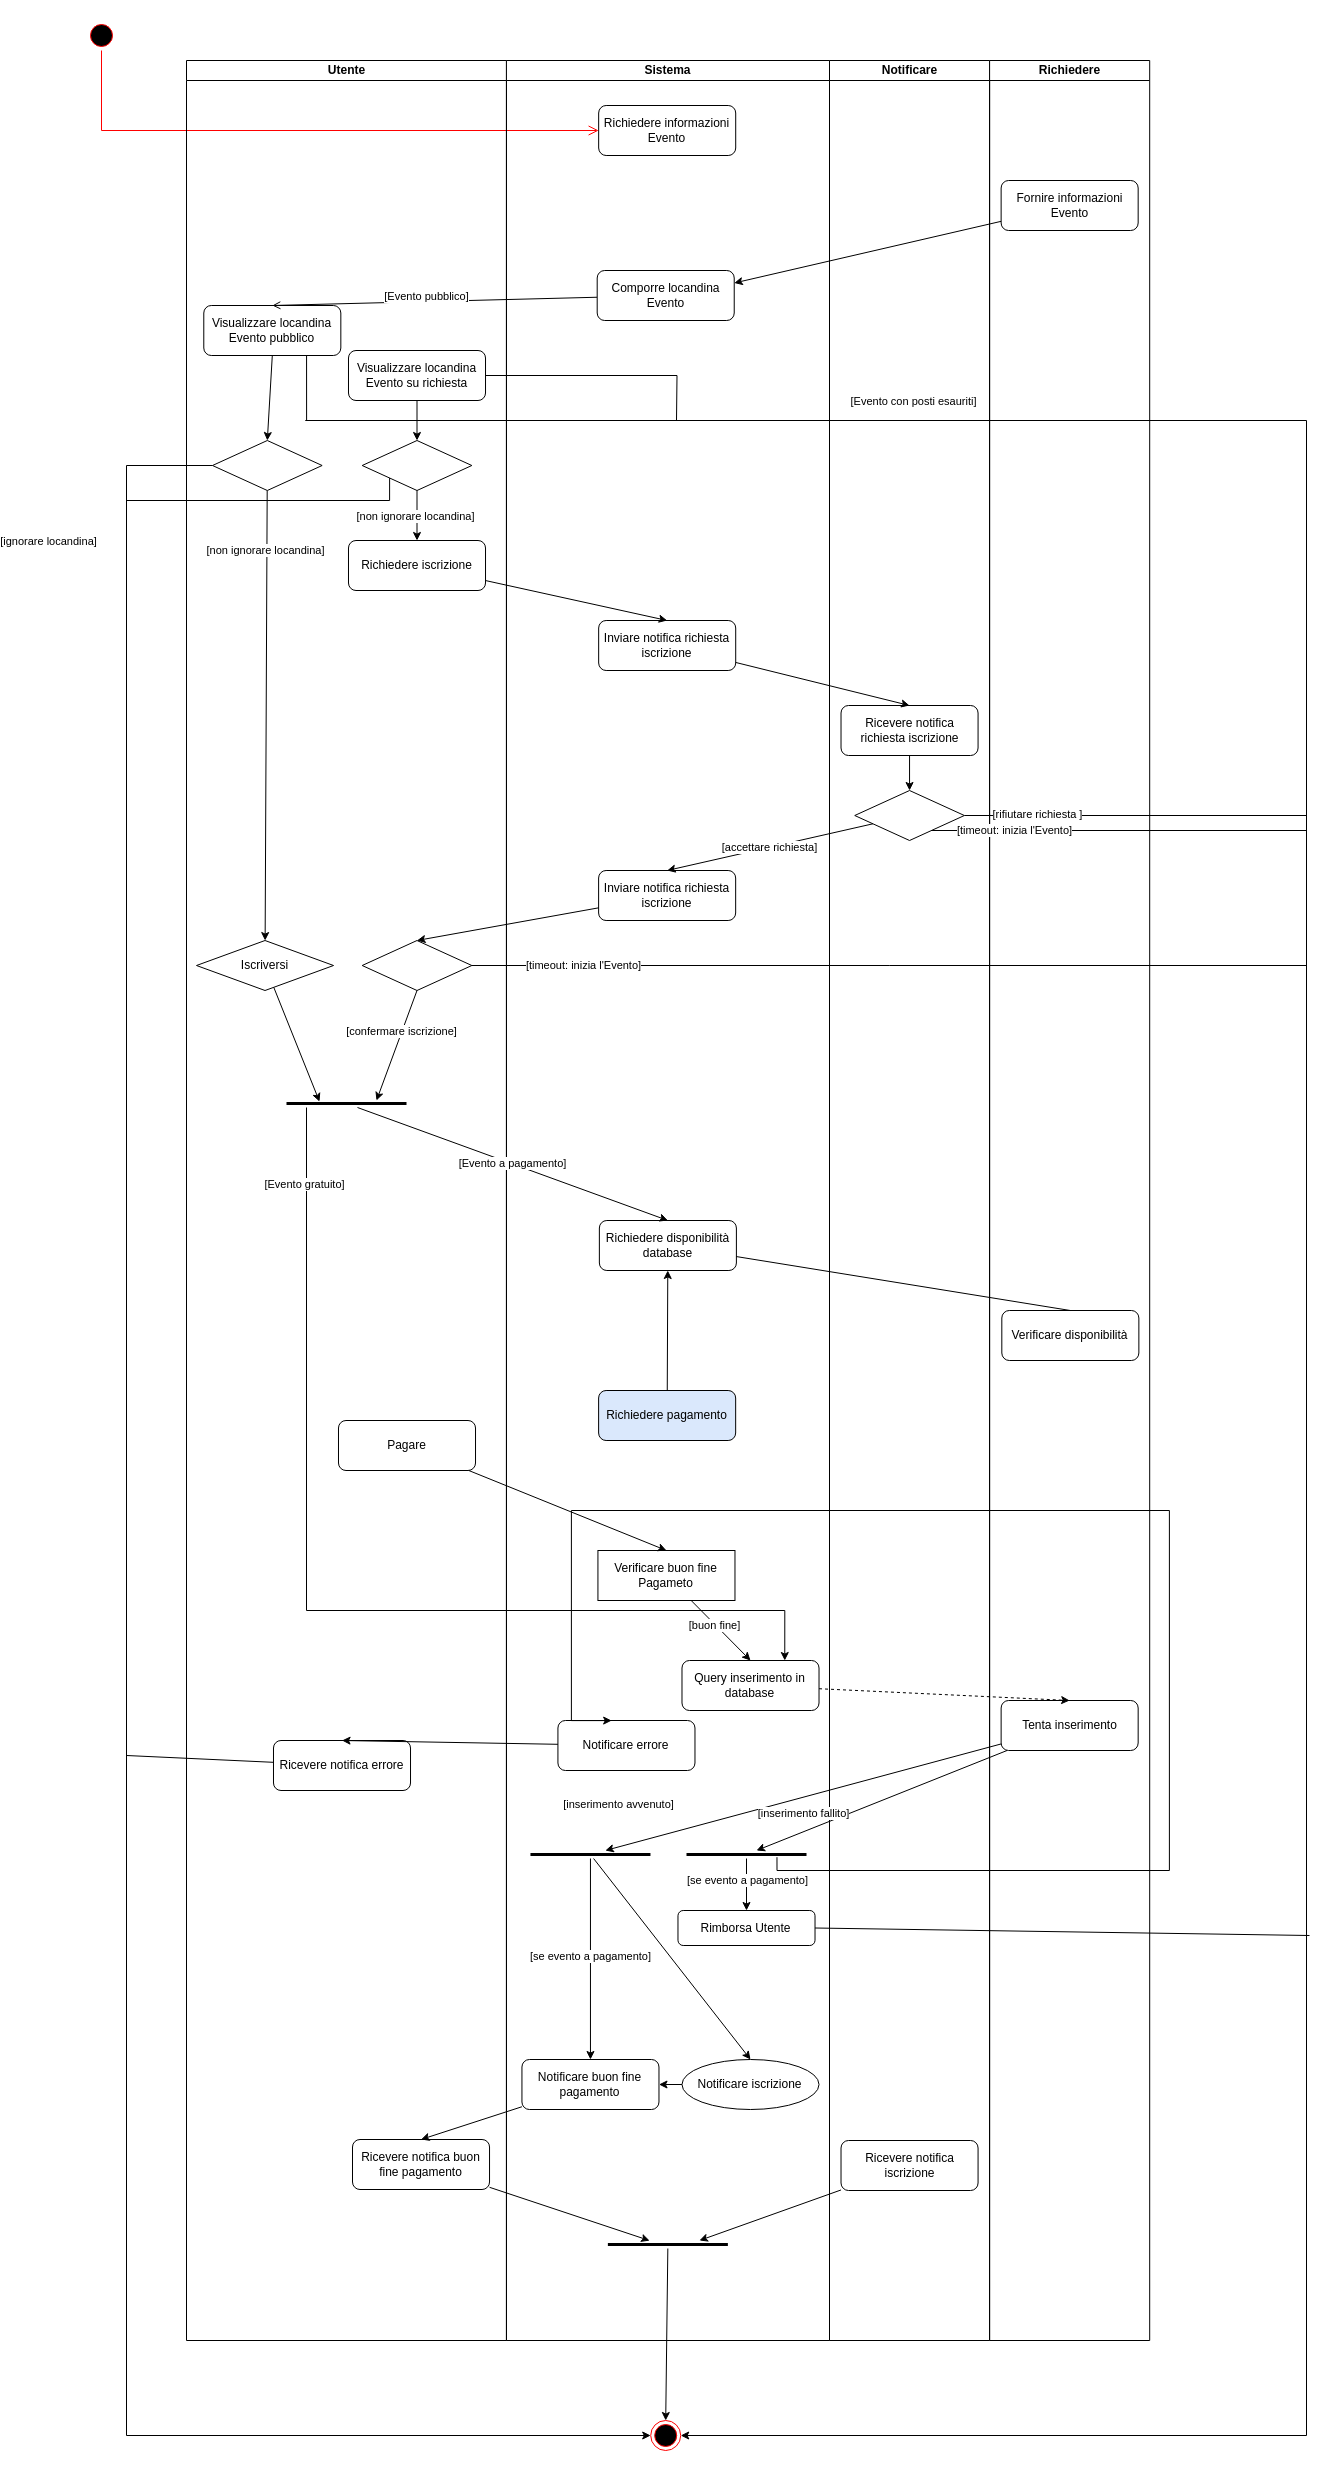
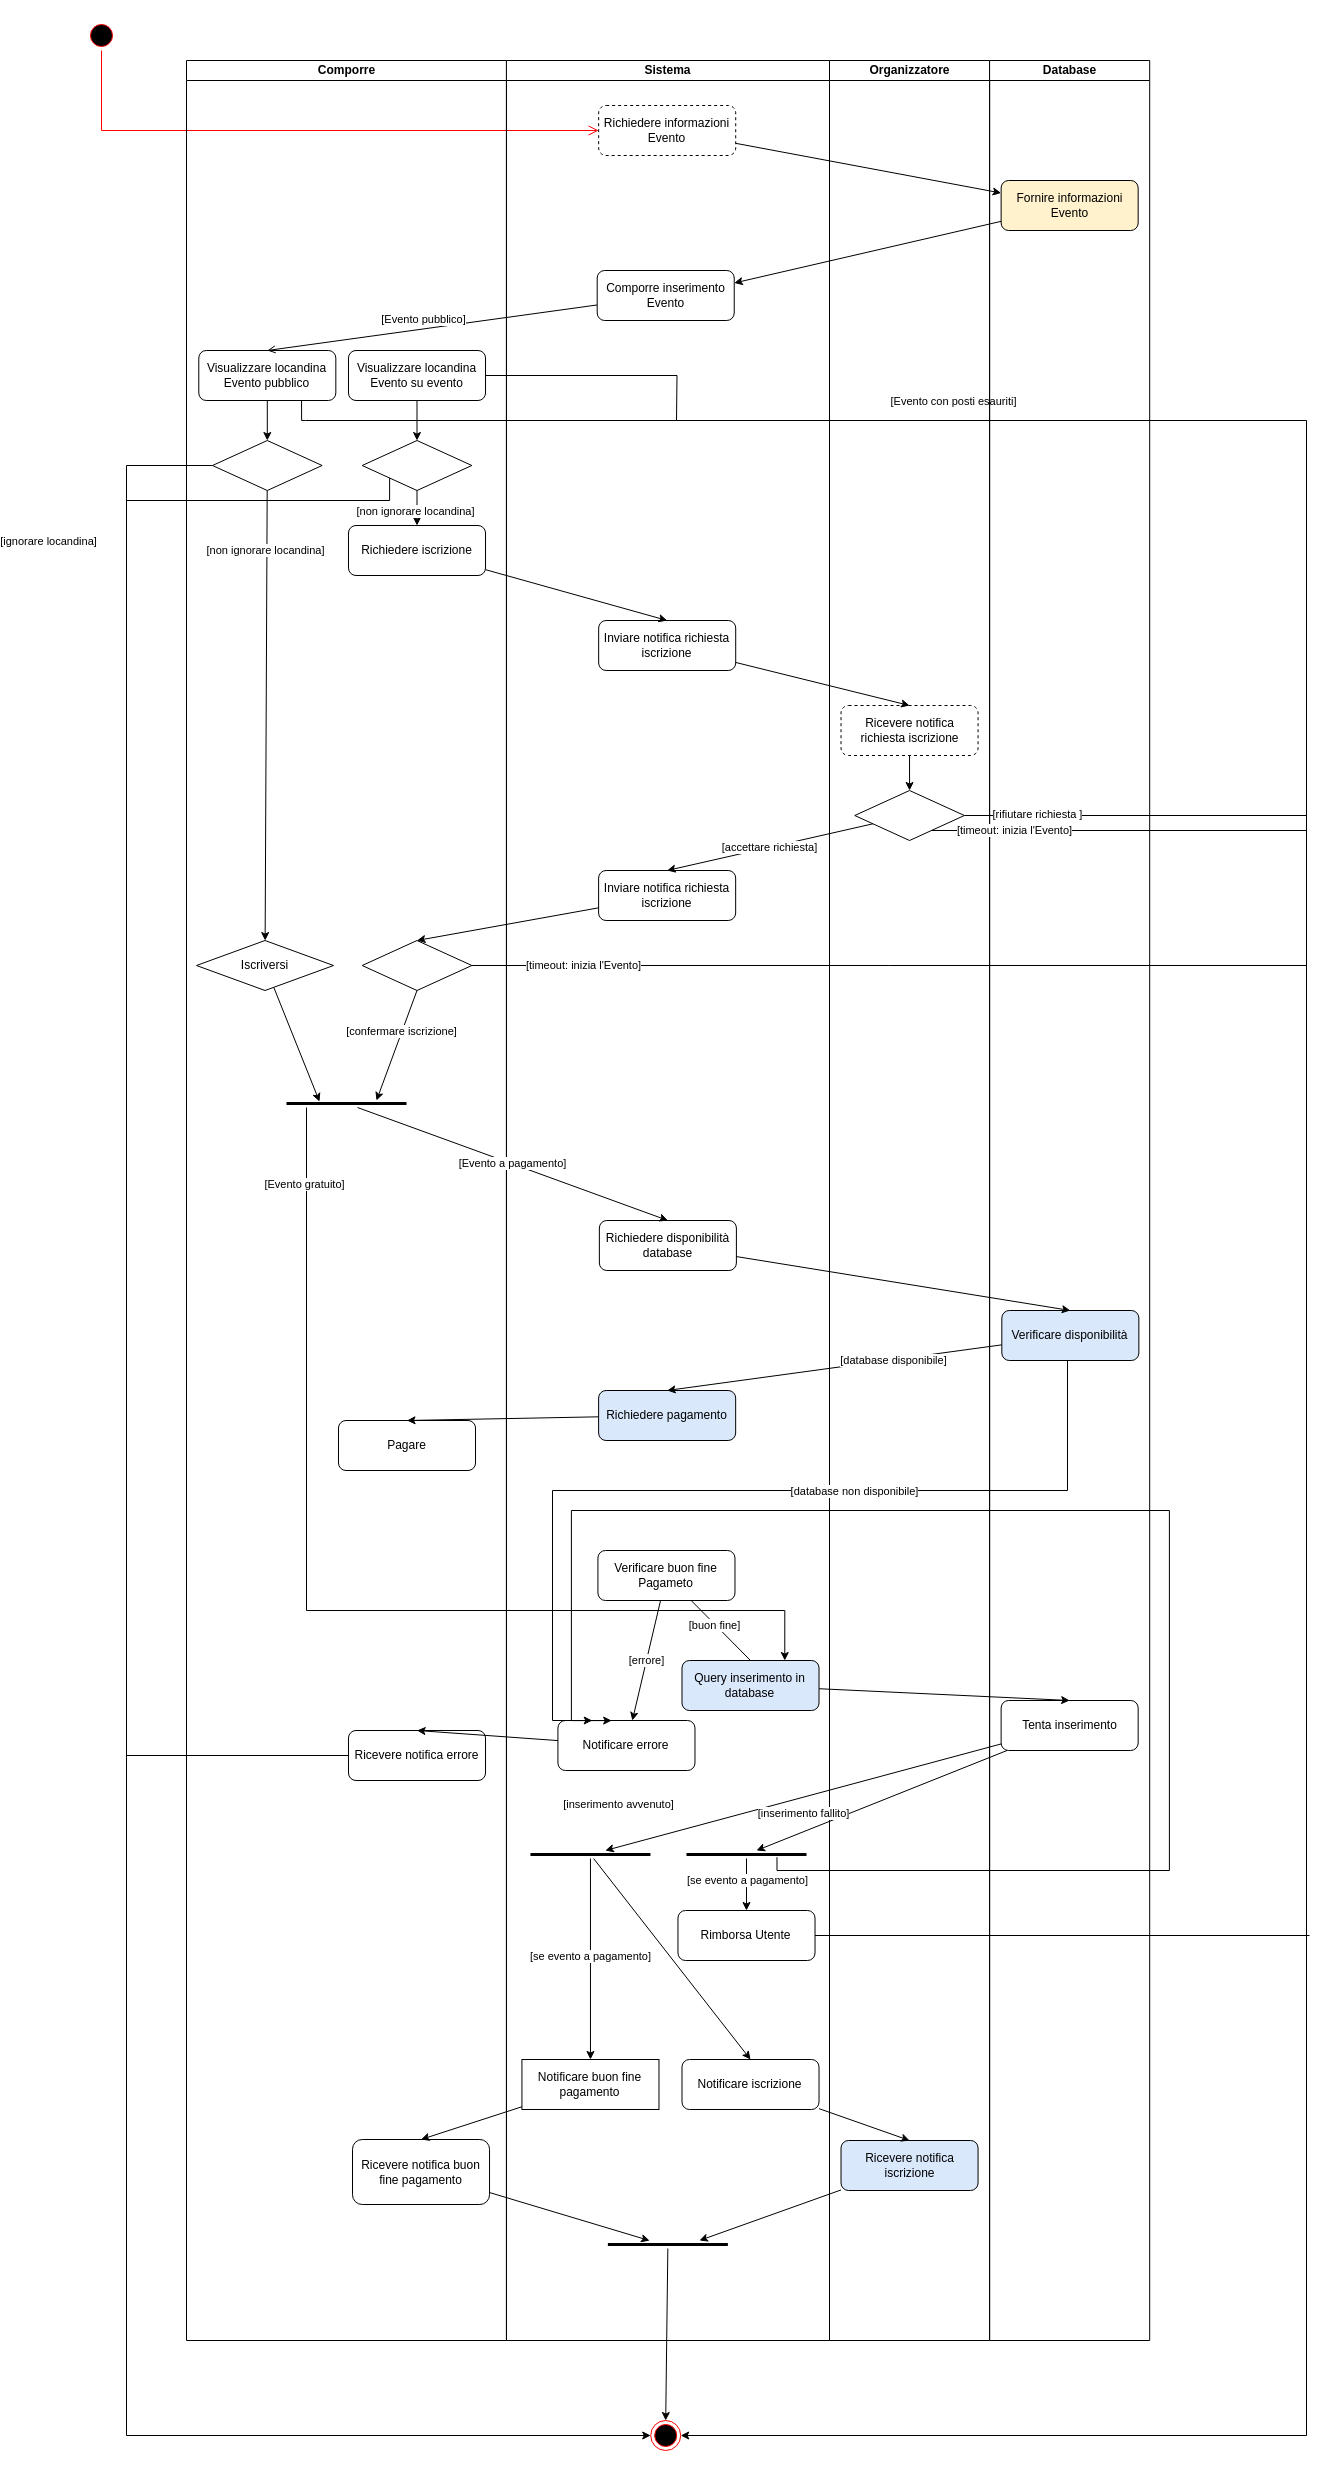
(347, 71) -> (347, 71)
(910, 71) -> (910, 71)
(1070, 71) -> (1070, 71)
(667, 131) -> (667, 131)
none -> (865, 167)
(1070, 206) -> (1070, 206)
(666, 296) -> (666, 296)
(272, 331) -> (267, 376)
(417, 376) -> (417, 376)
(417, 566) -> (417, 551)
(910, 731) -> (910, 731)
(1064, 1310) -> (1062, 1309)
(667, 1334) -> (516, 1418)
(1070, 1336) -> (1070, 1336)
none -> (838, 1367)
none -> (755, 1491)
(565, 1509) -> none
(666, 1576) -> (666, 1576)
(745, 1655) -> (747, 1657)
none -> (647, 1657)
(751, 1686) -> (751, 1686)
(939, 1694) -> (939, 1694)
(342, 1766) -> (417, 1756)
(747, 1928) -> (747, 1936)
(590, 2085) -> (590, 2085)
(674, 2085) -> (861, 2123)
(751, 2085) -> (751, 2085)
(421, 2165) -> (421, 2172)
(910, 2166) -> (910, 2166)
